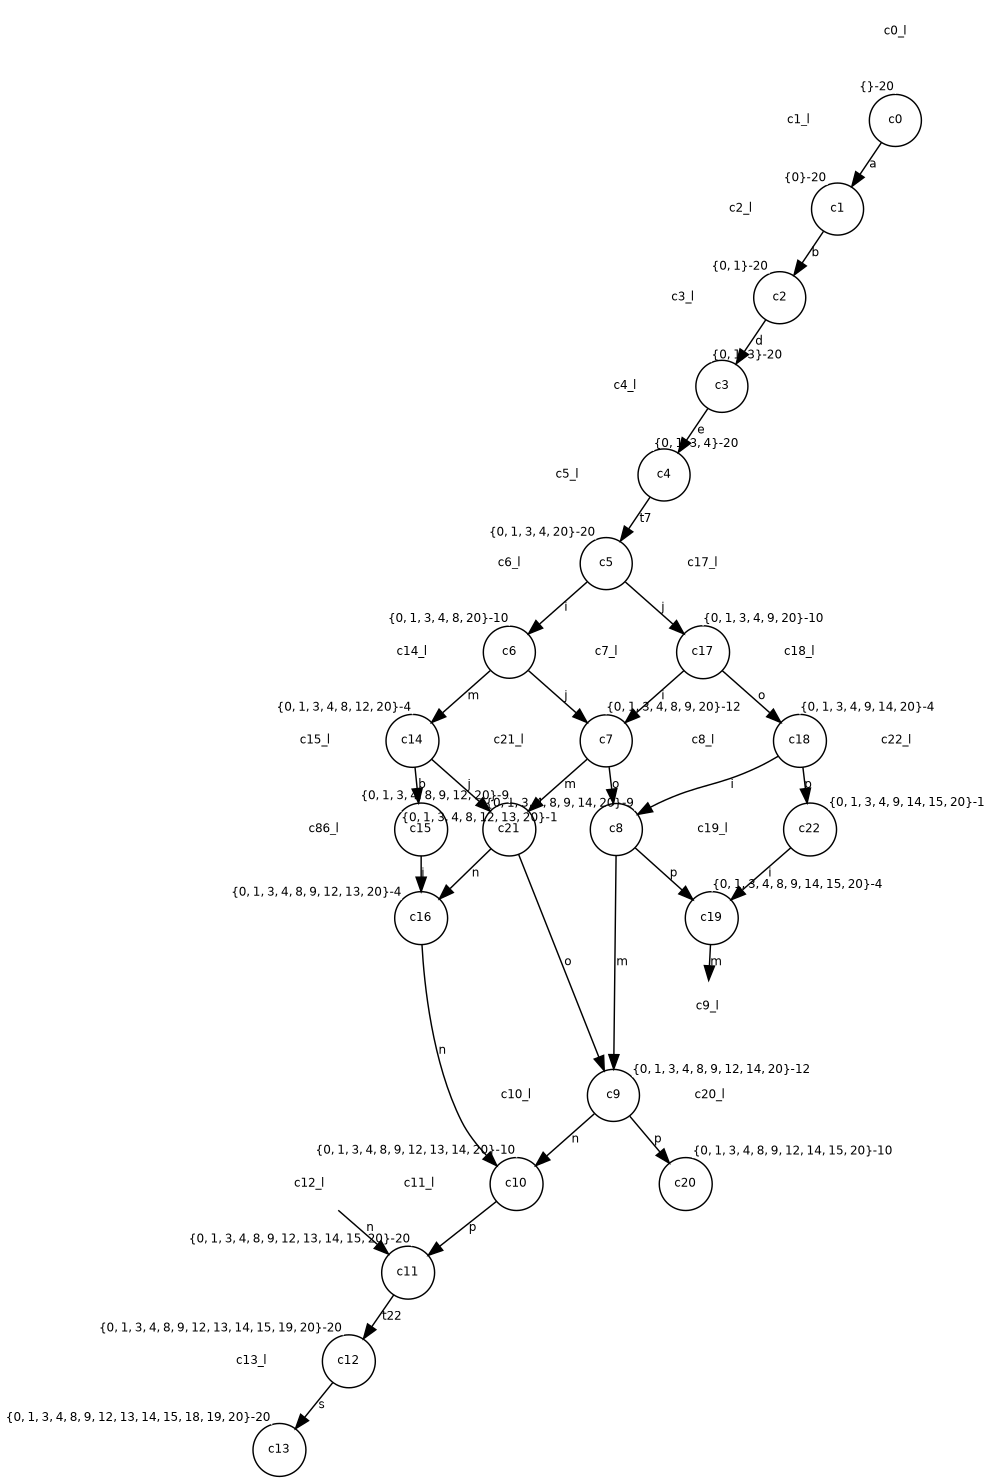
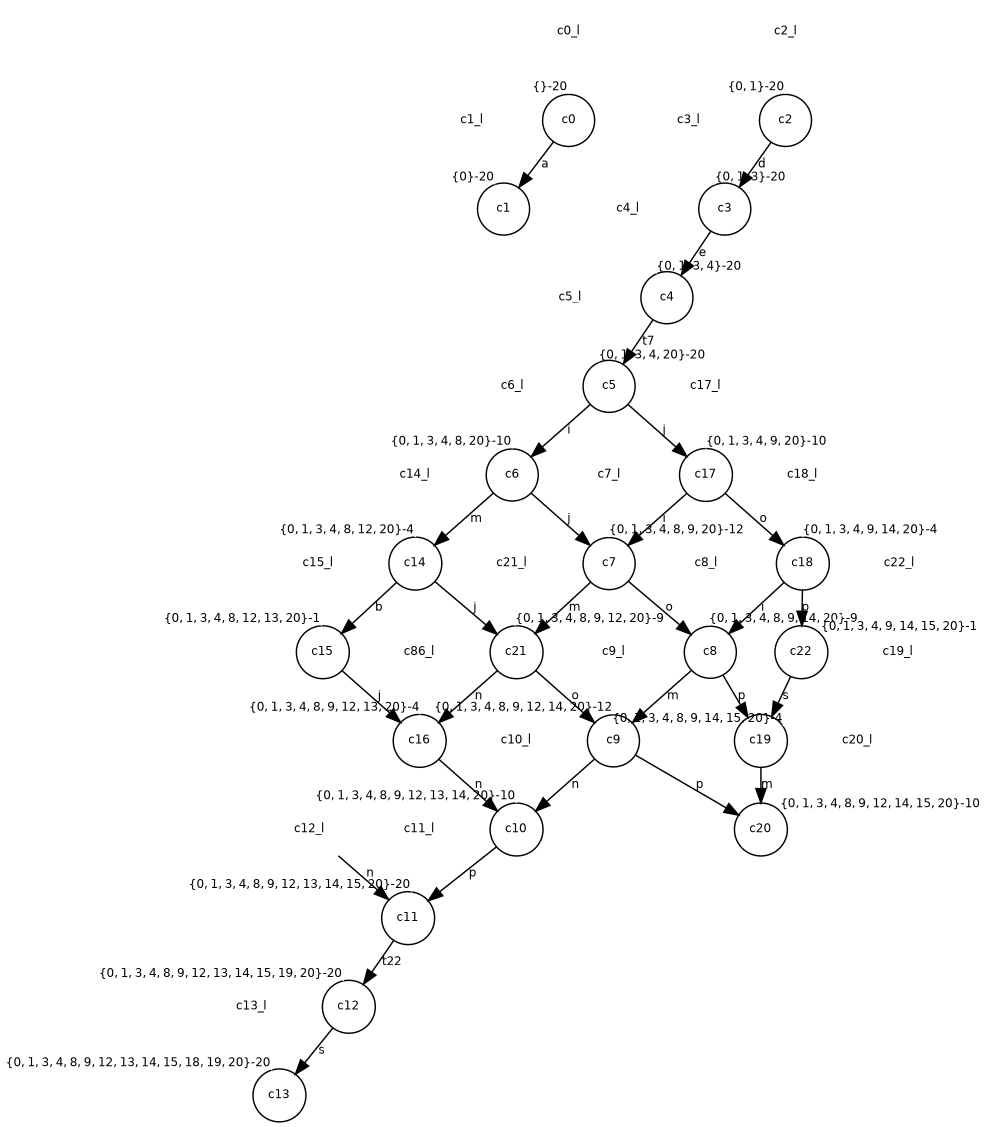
(813, 247) -> none
(770, 874) -> (786, 697)
(710, 955) -> (761, 778)
